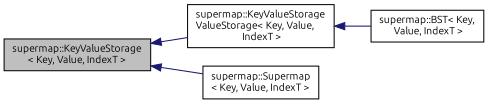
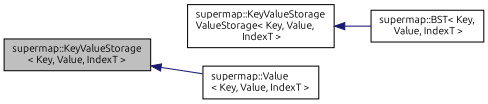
(174, 40) -> none
(261, 83) -> (261, 83)
